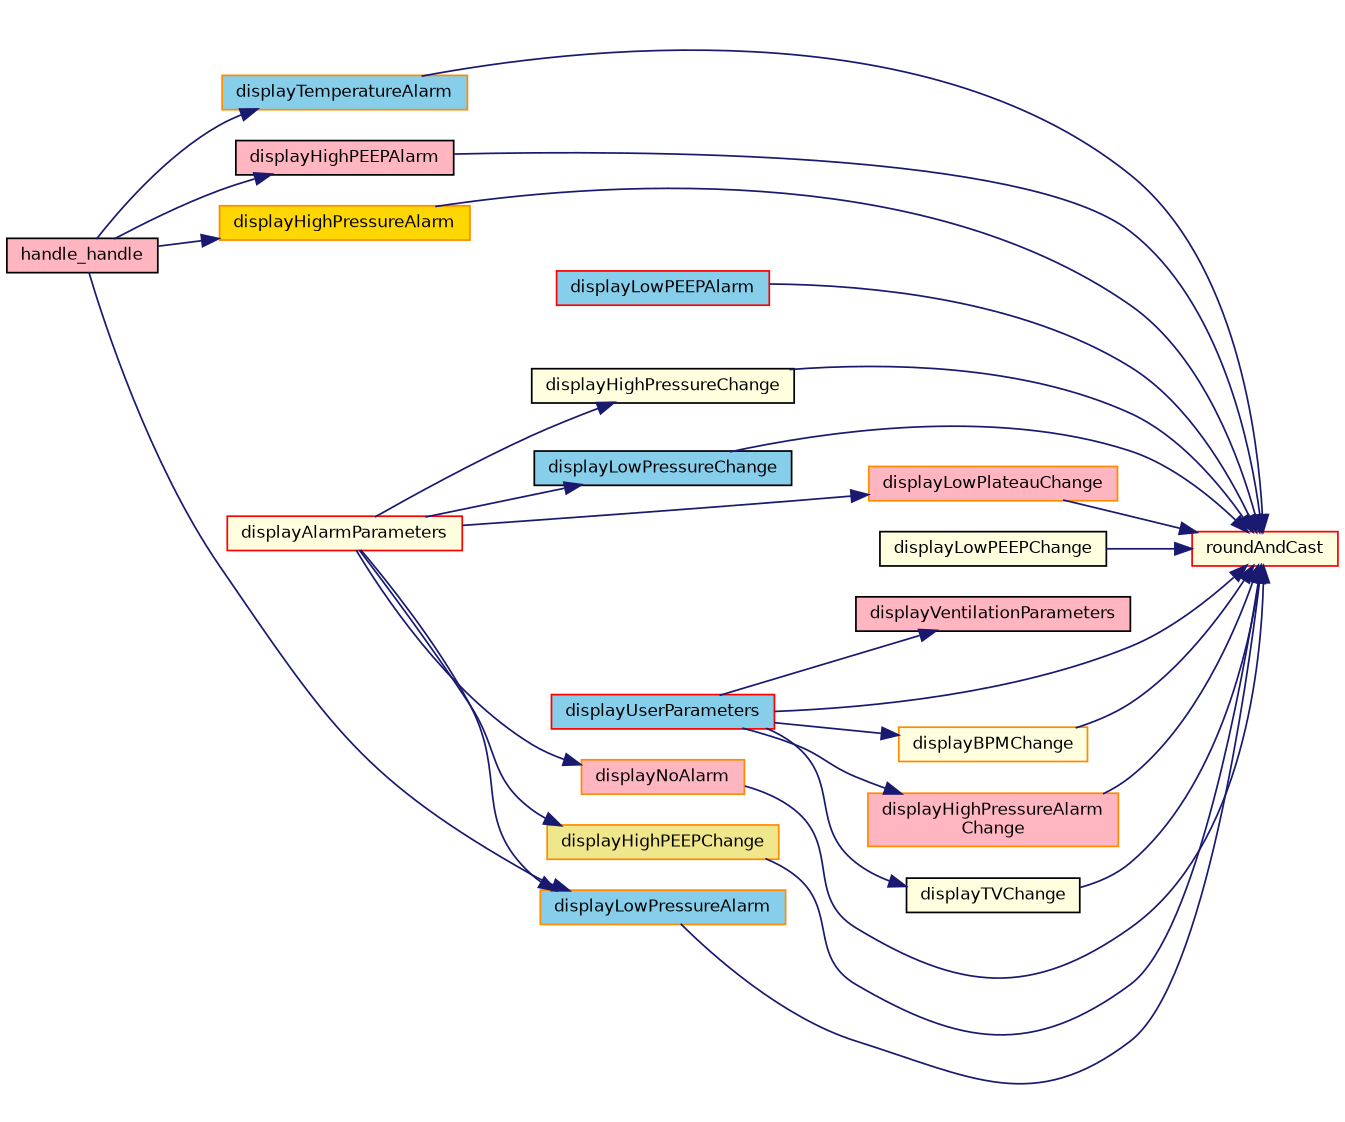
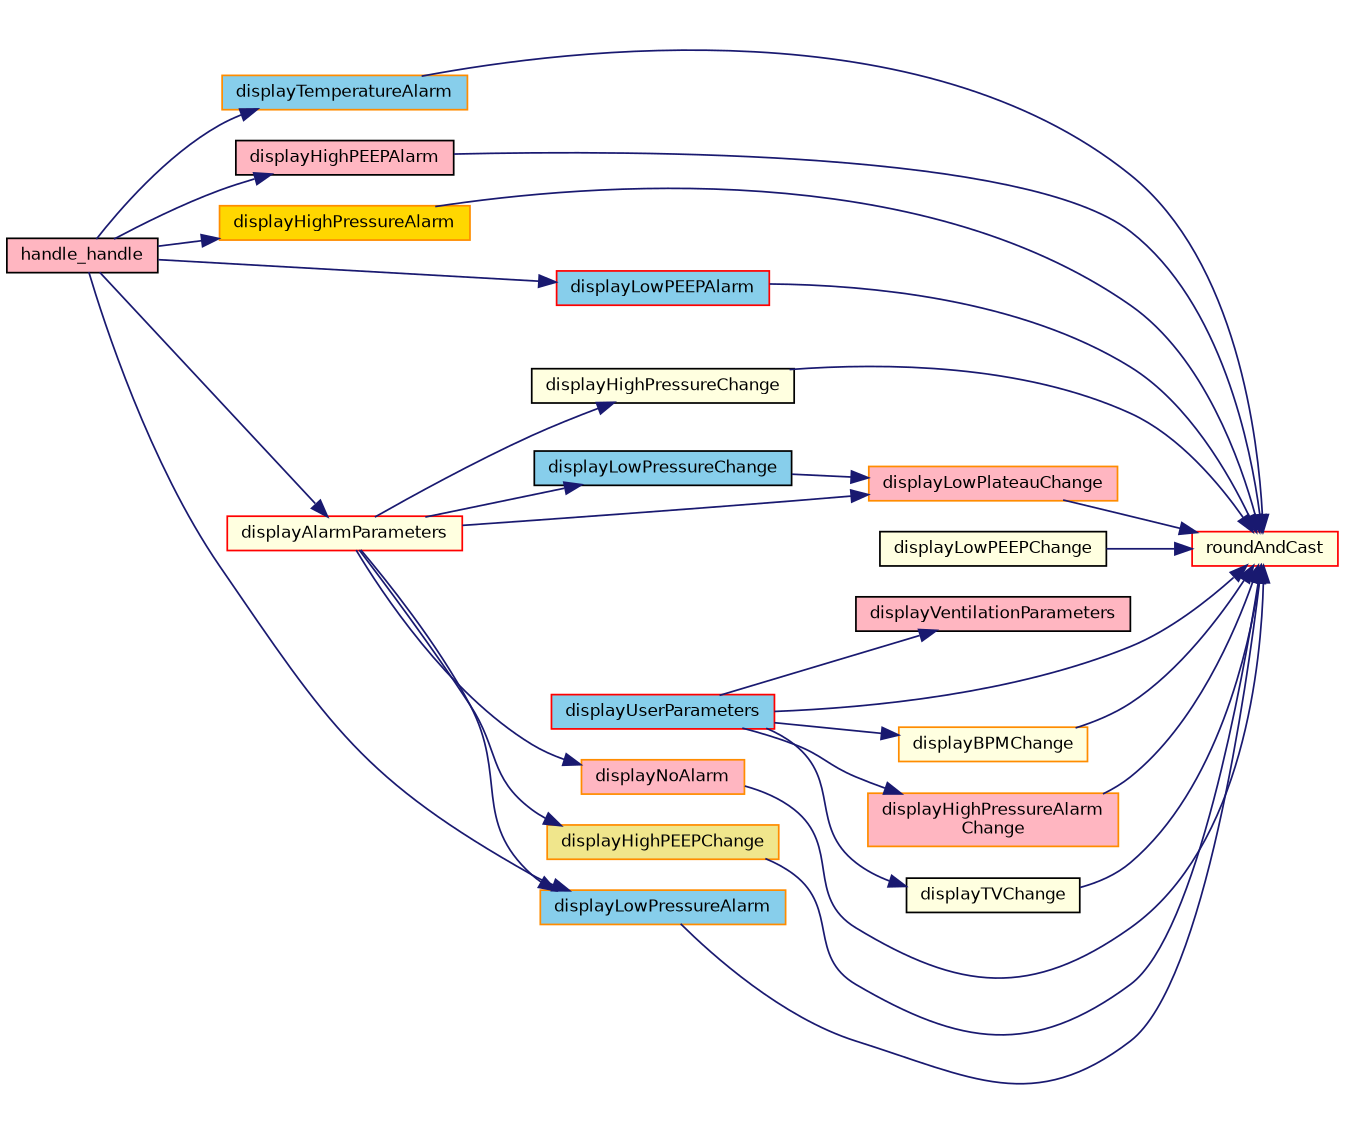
none -> (348, 270)
none -> (208, 388)
(994, 428) -> (822, 476)
